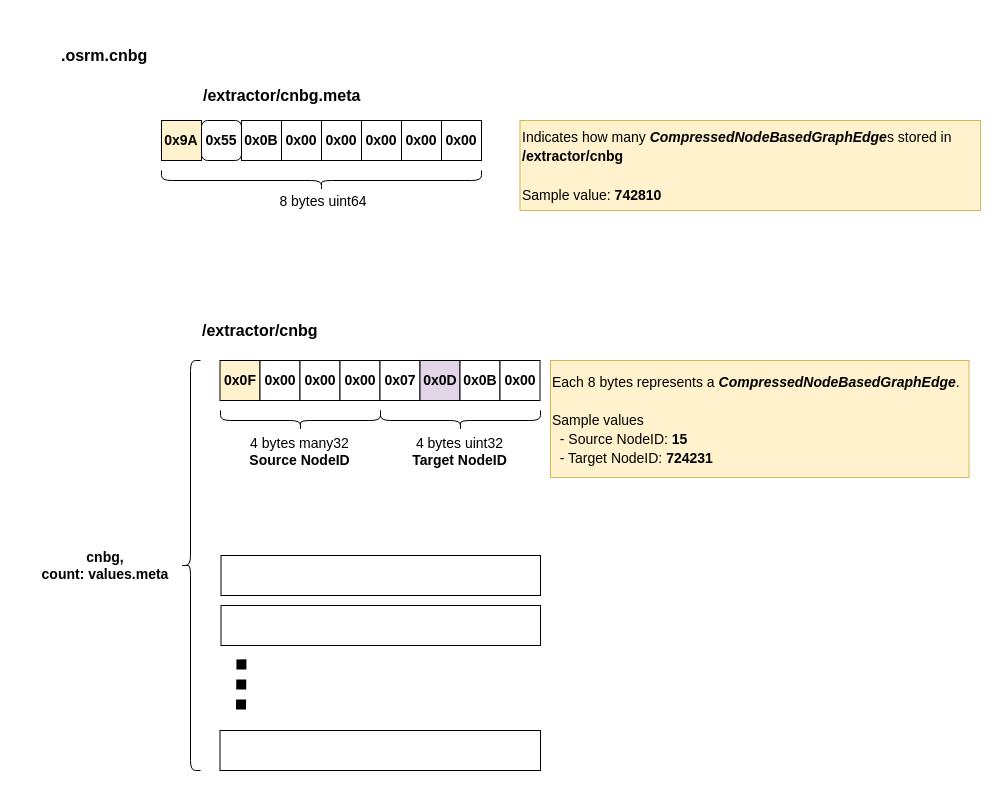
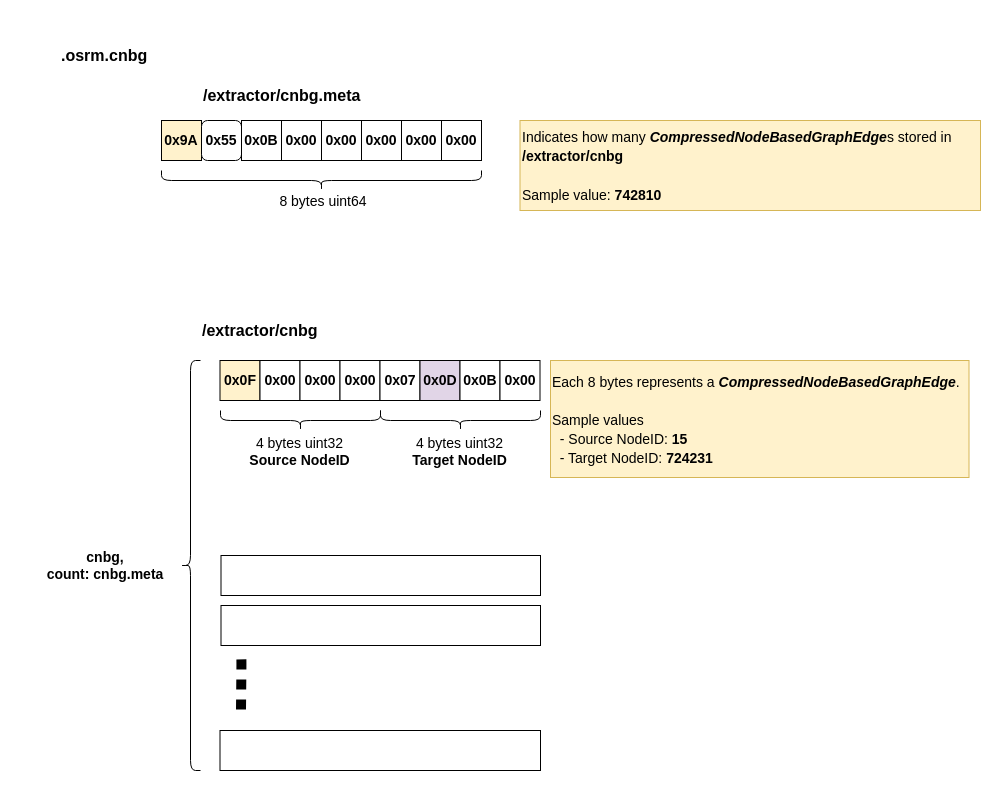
(300, 452) -> (300, 452)
(106, 566) -> (106, 566)
